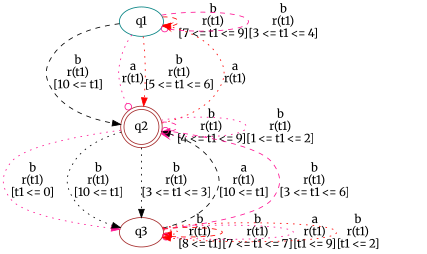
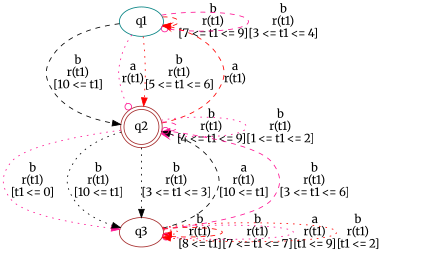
(223, 78) -> (223, 78)
